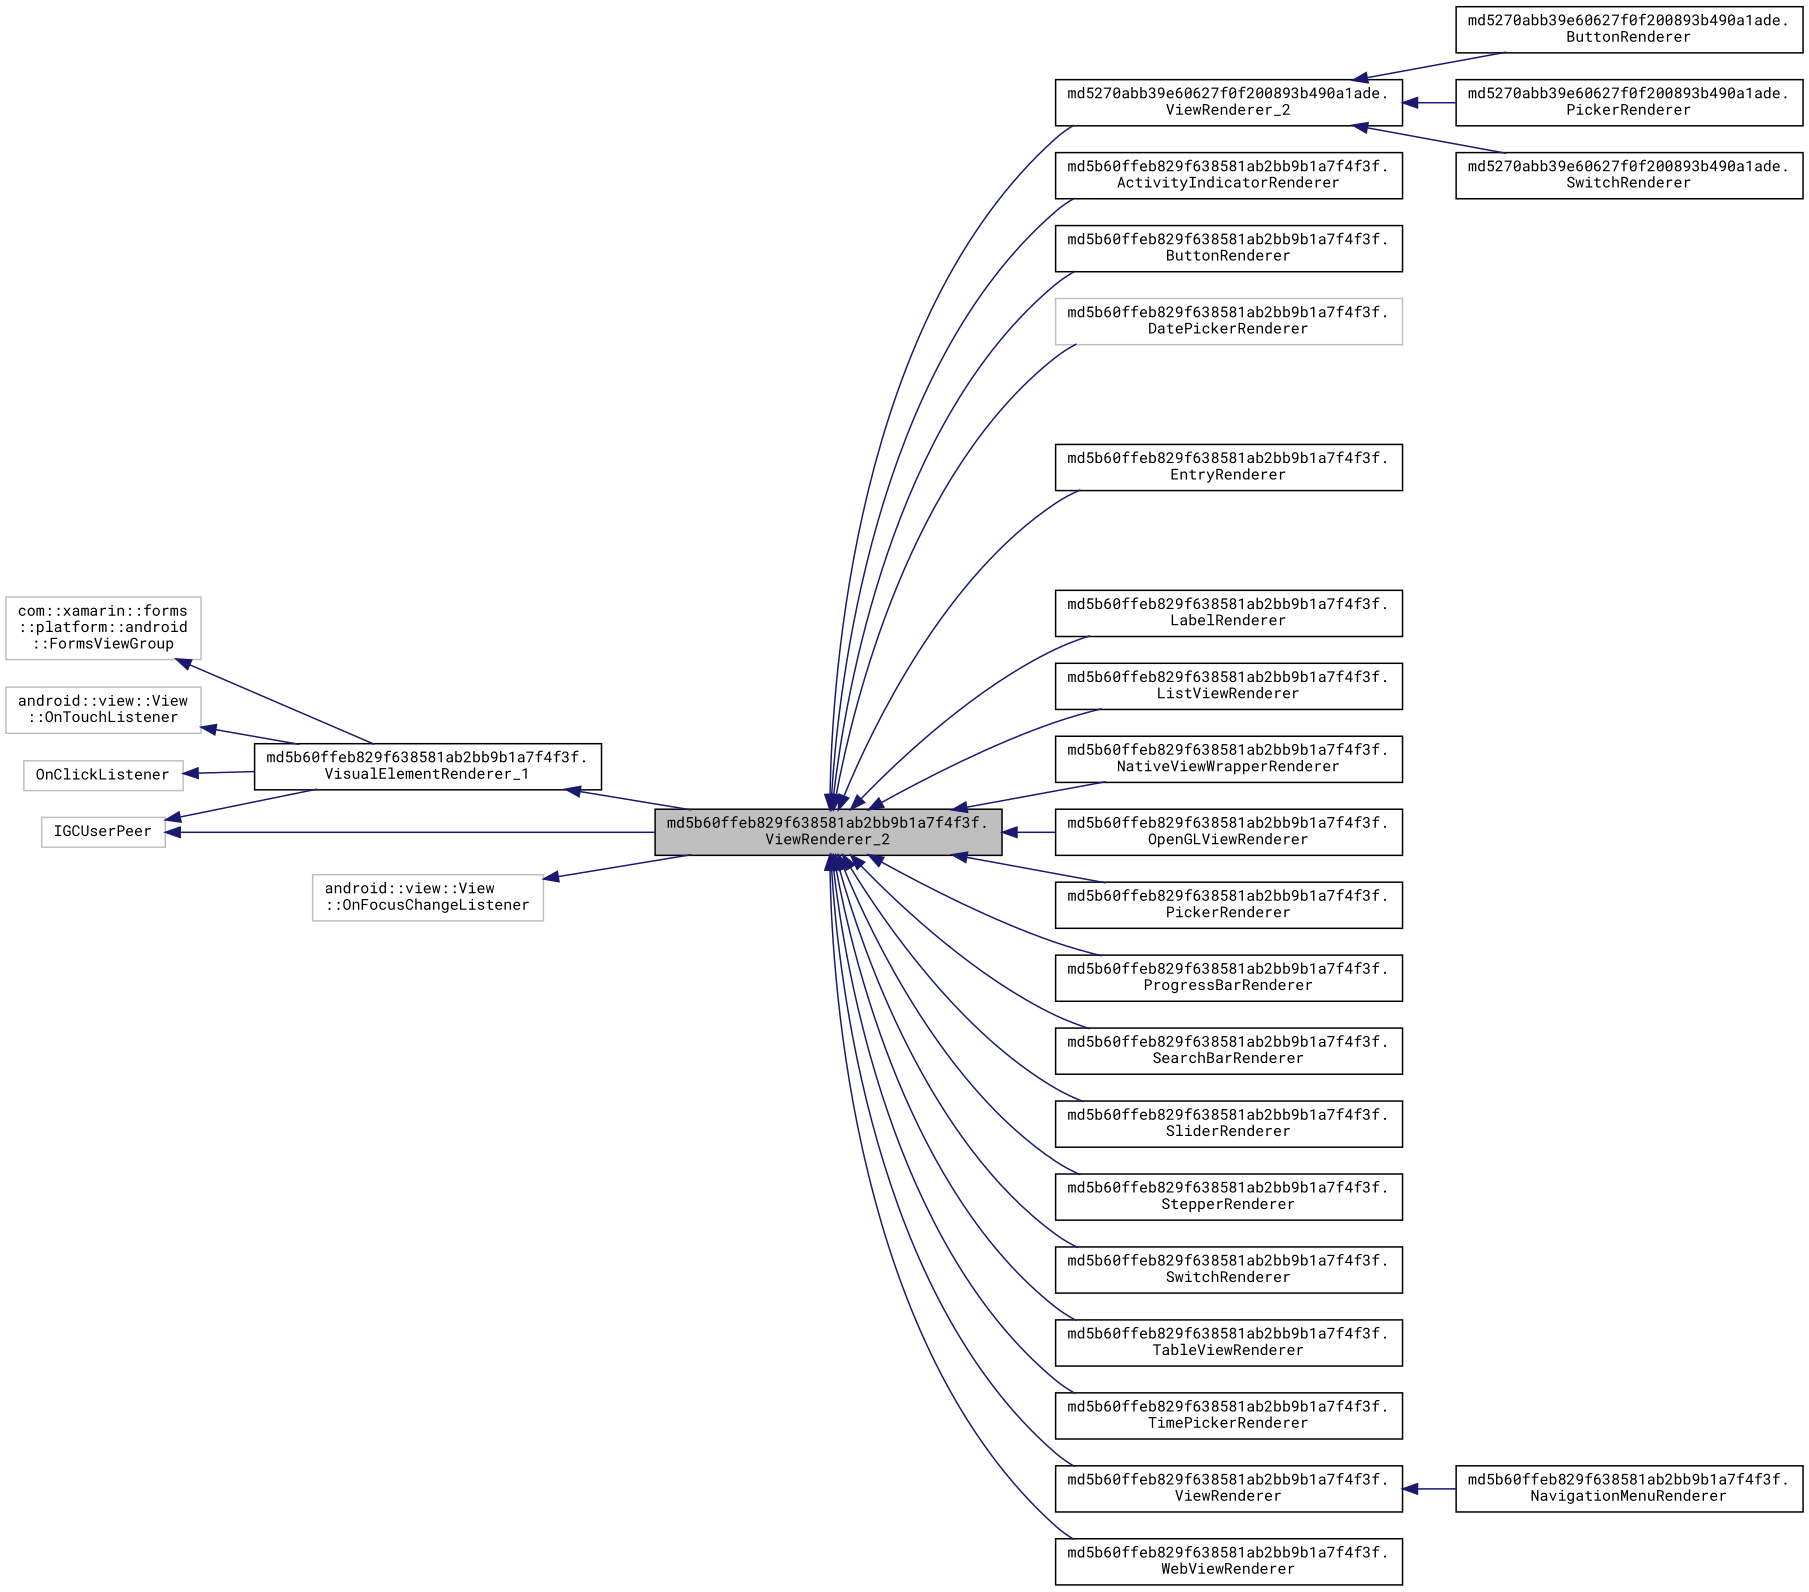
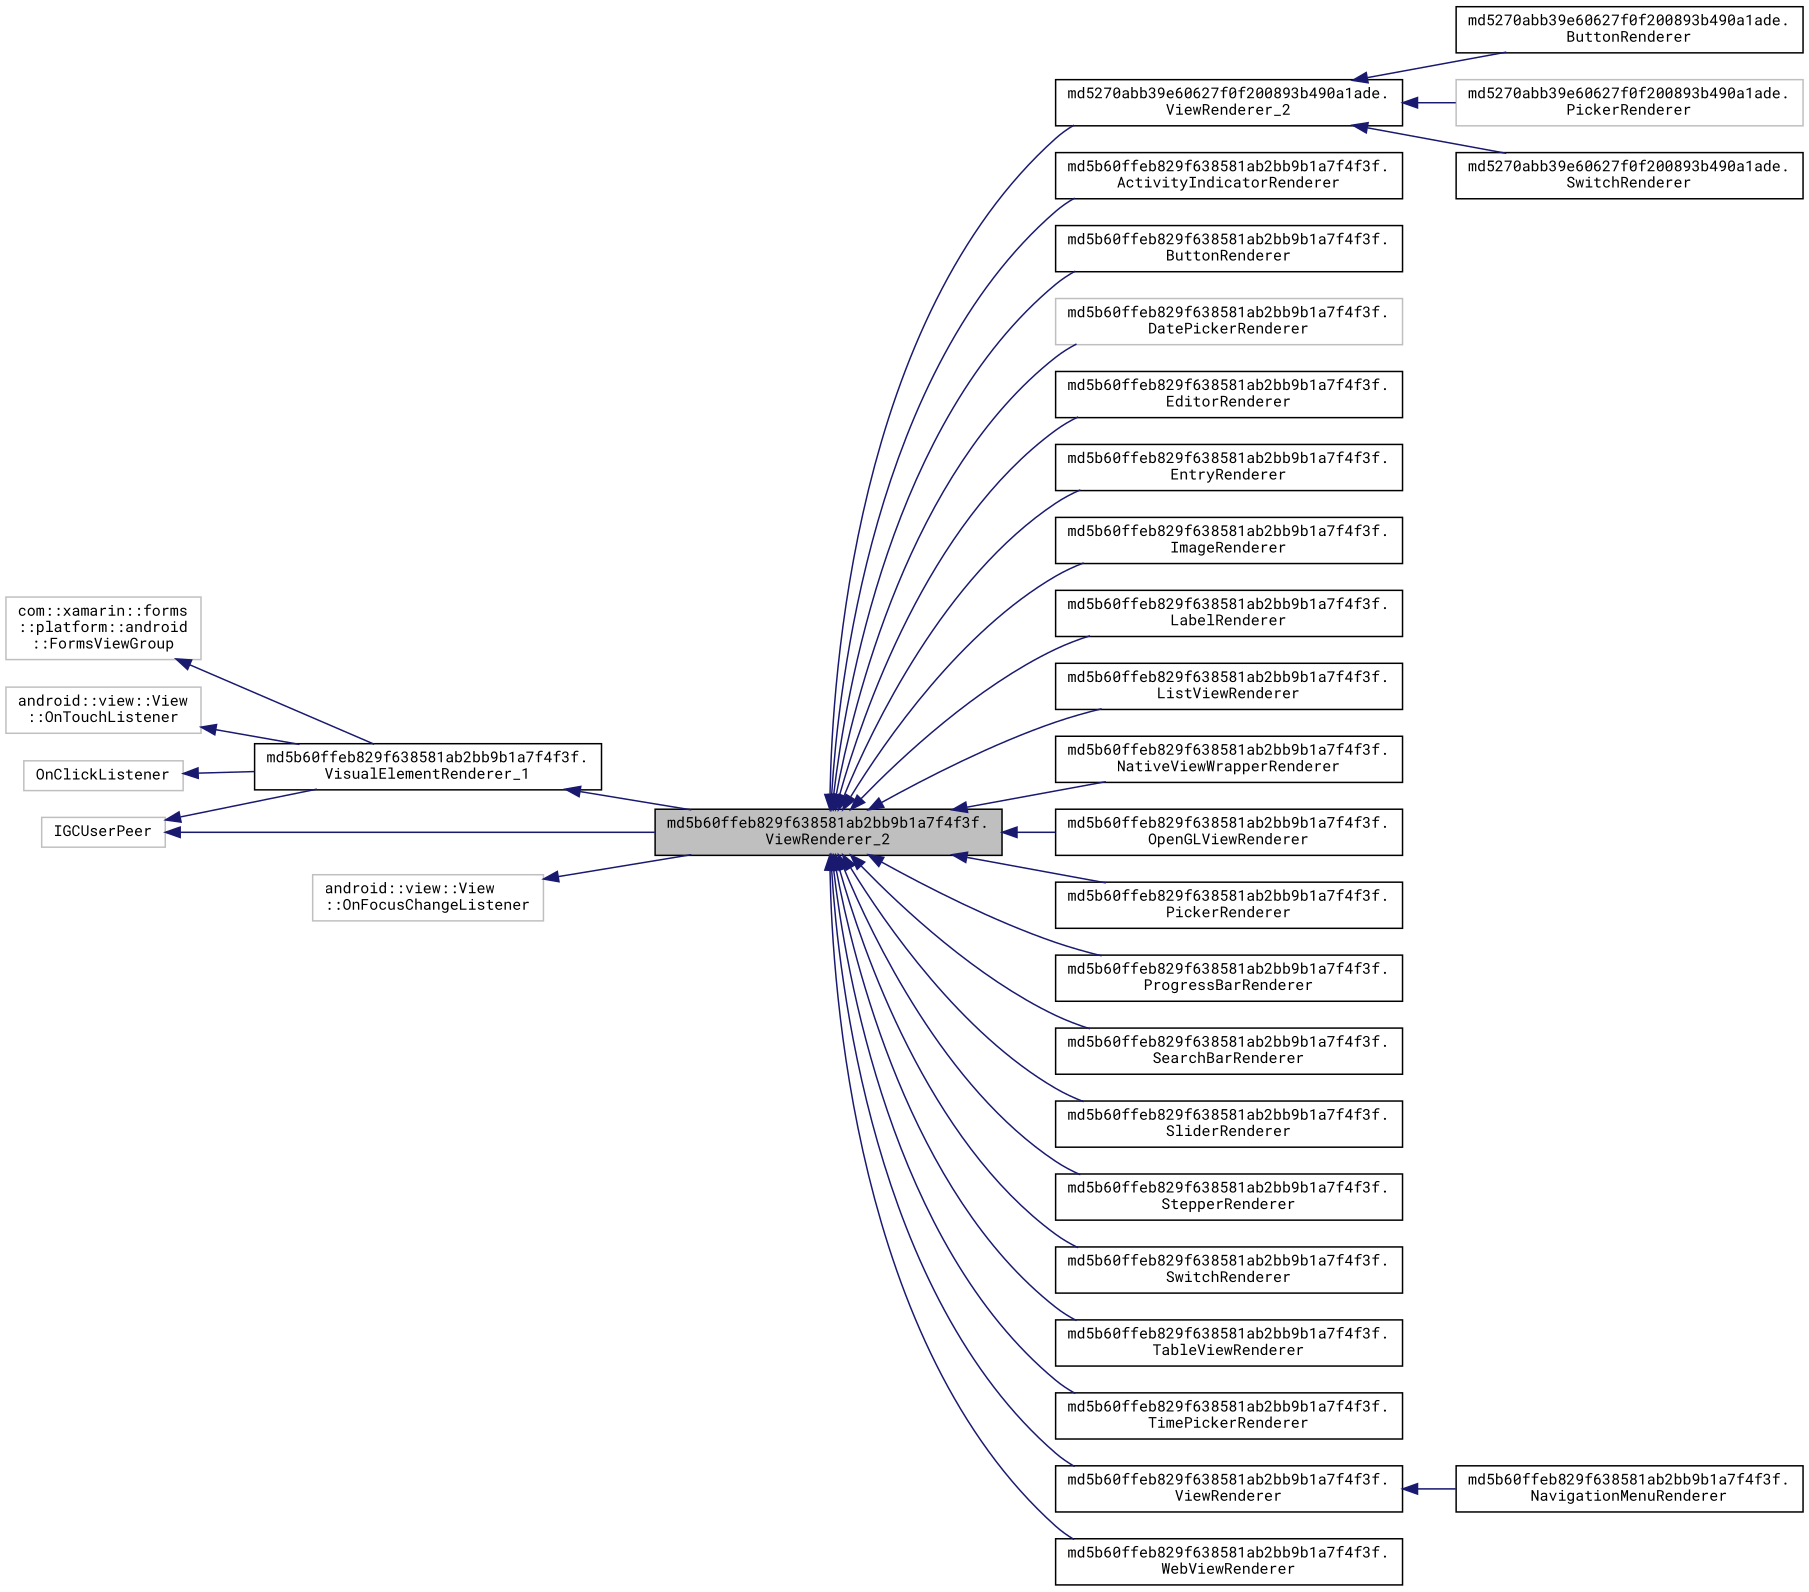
(1630, 103) -> (1630, 103)
none -> (1229, 395)
none -> (1229, 540)
